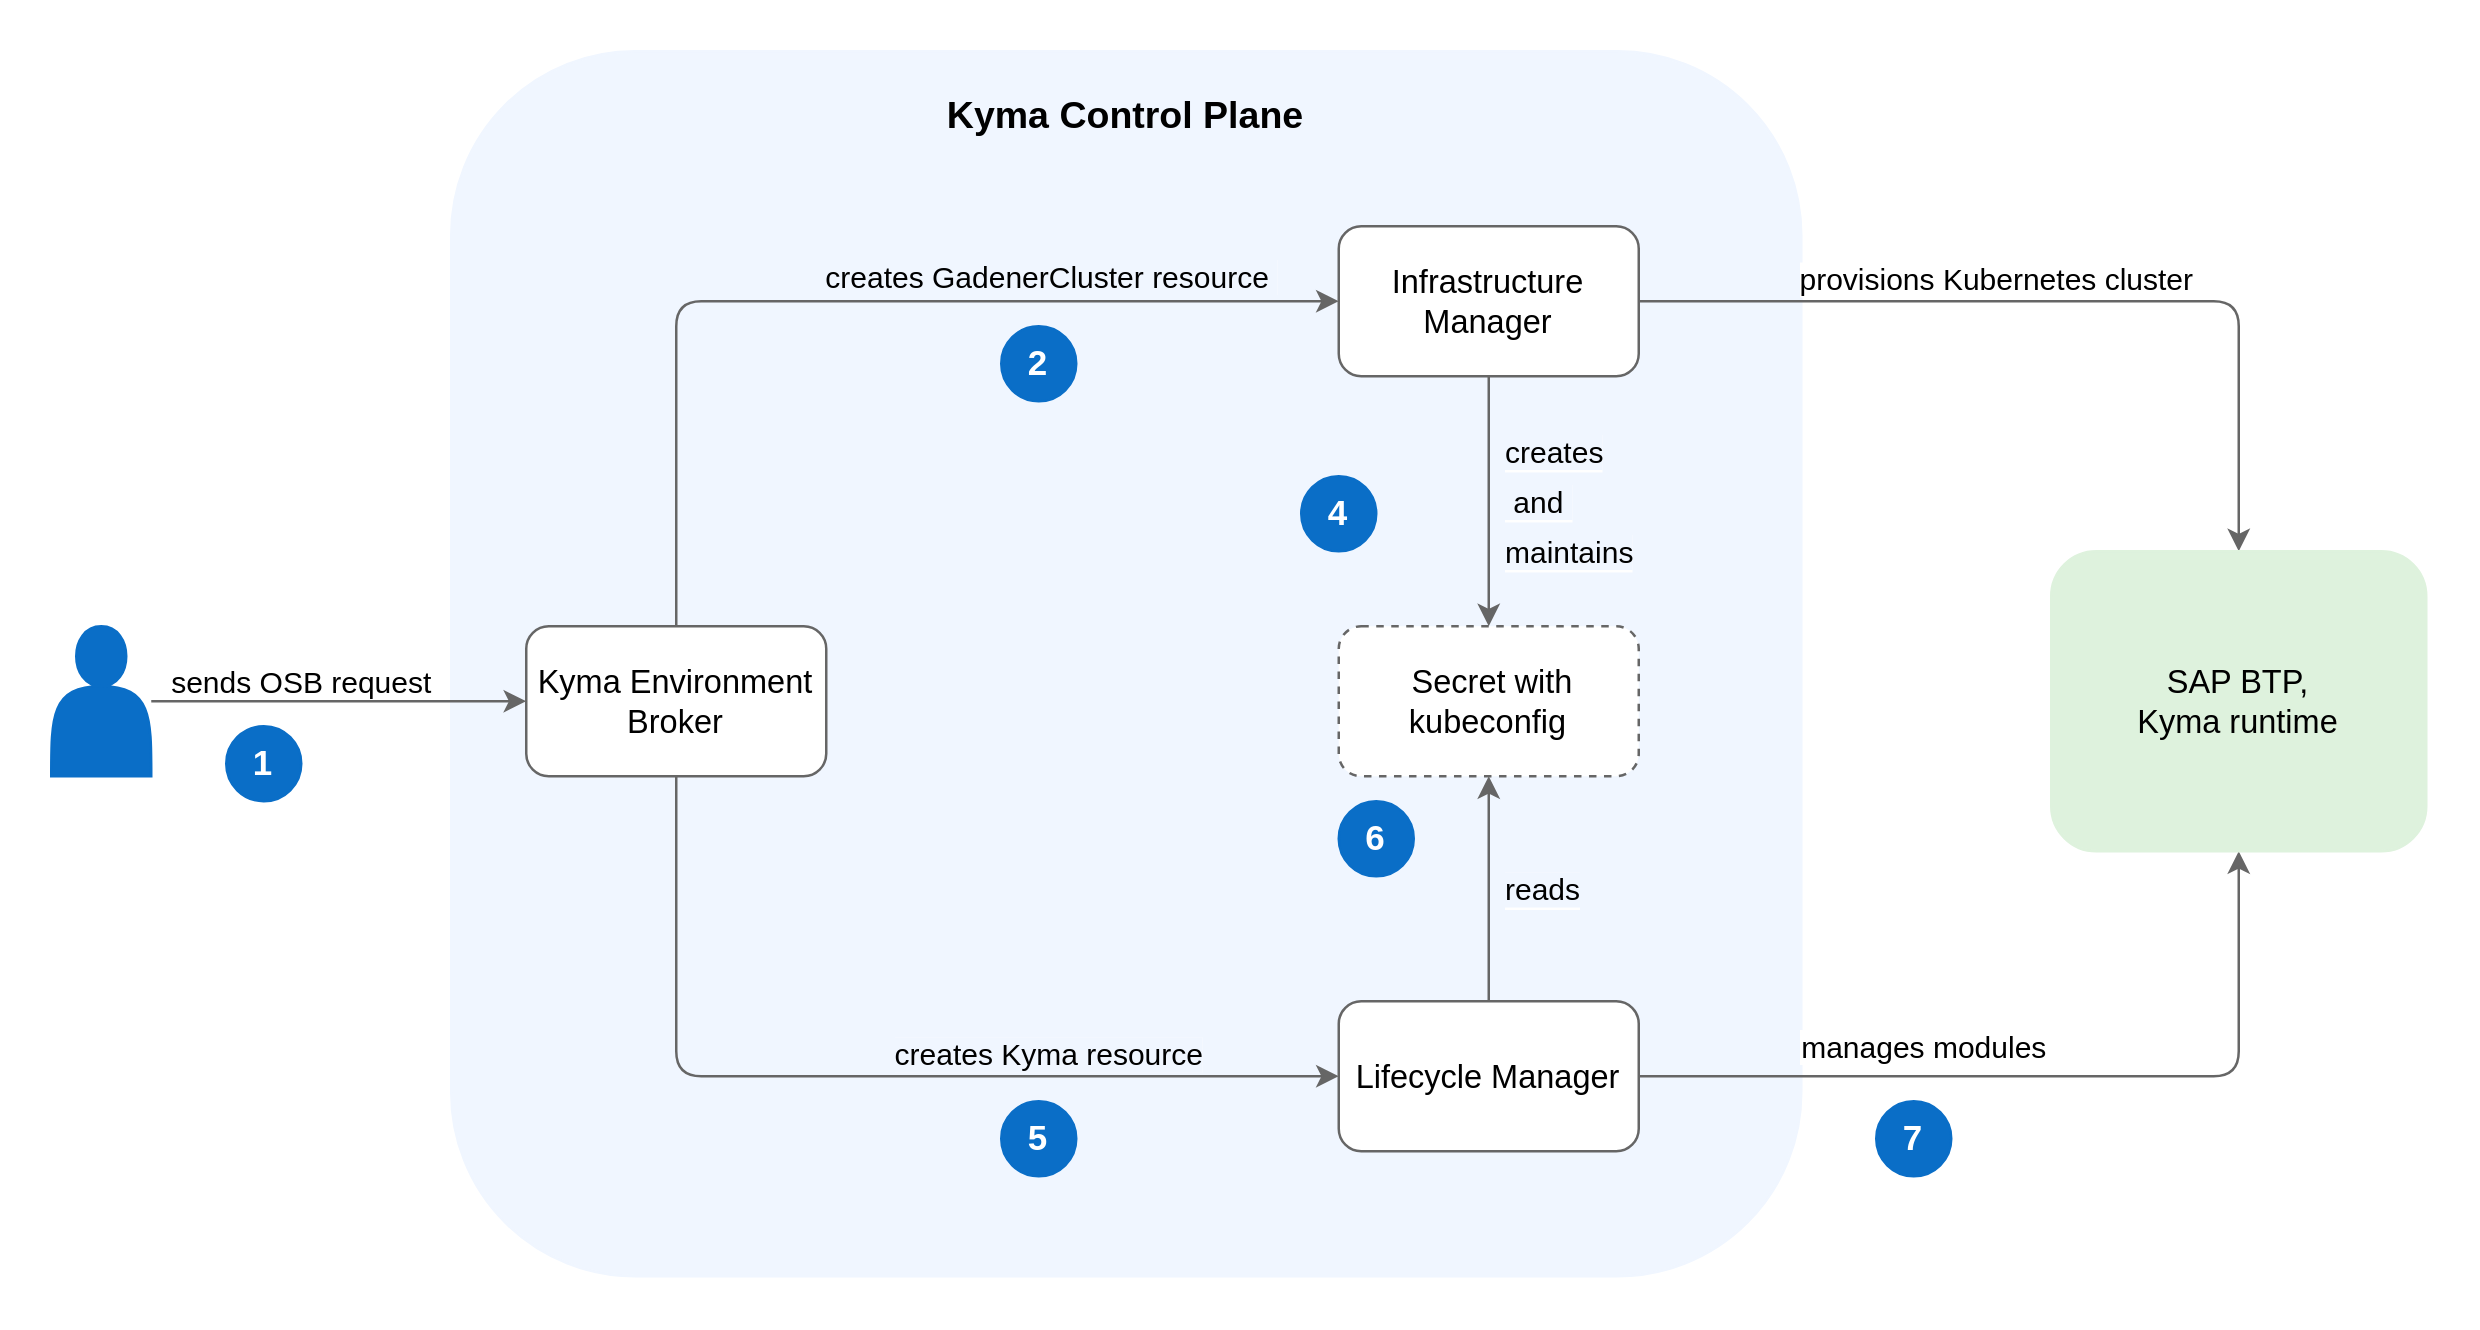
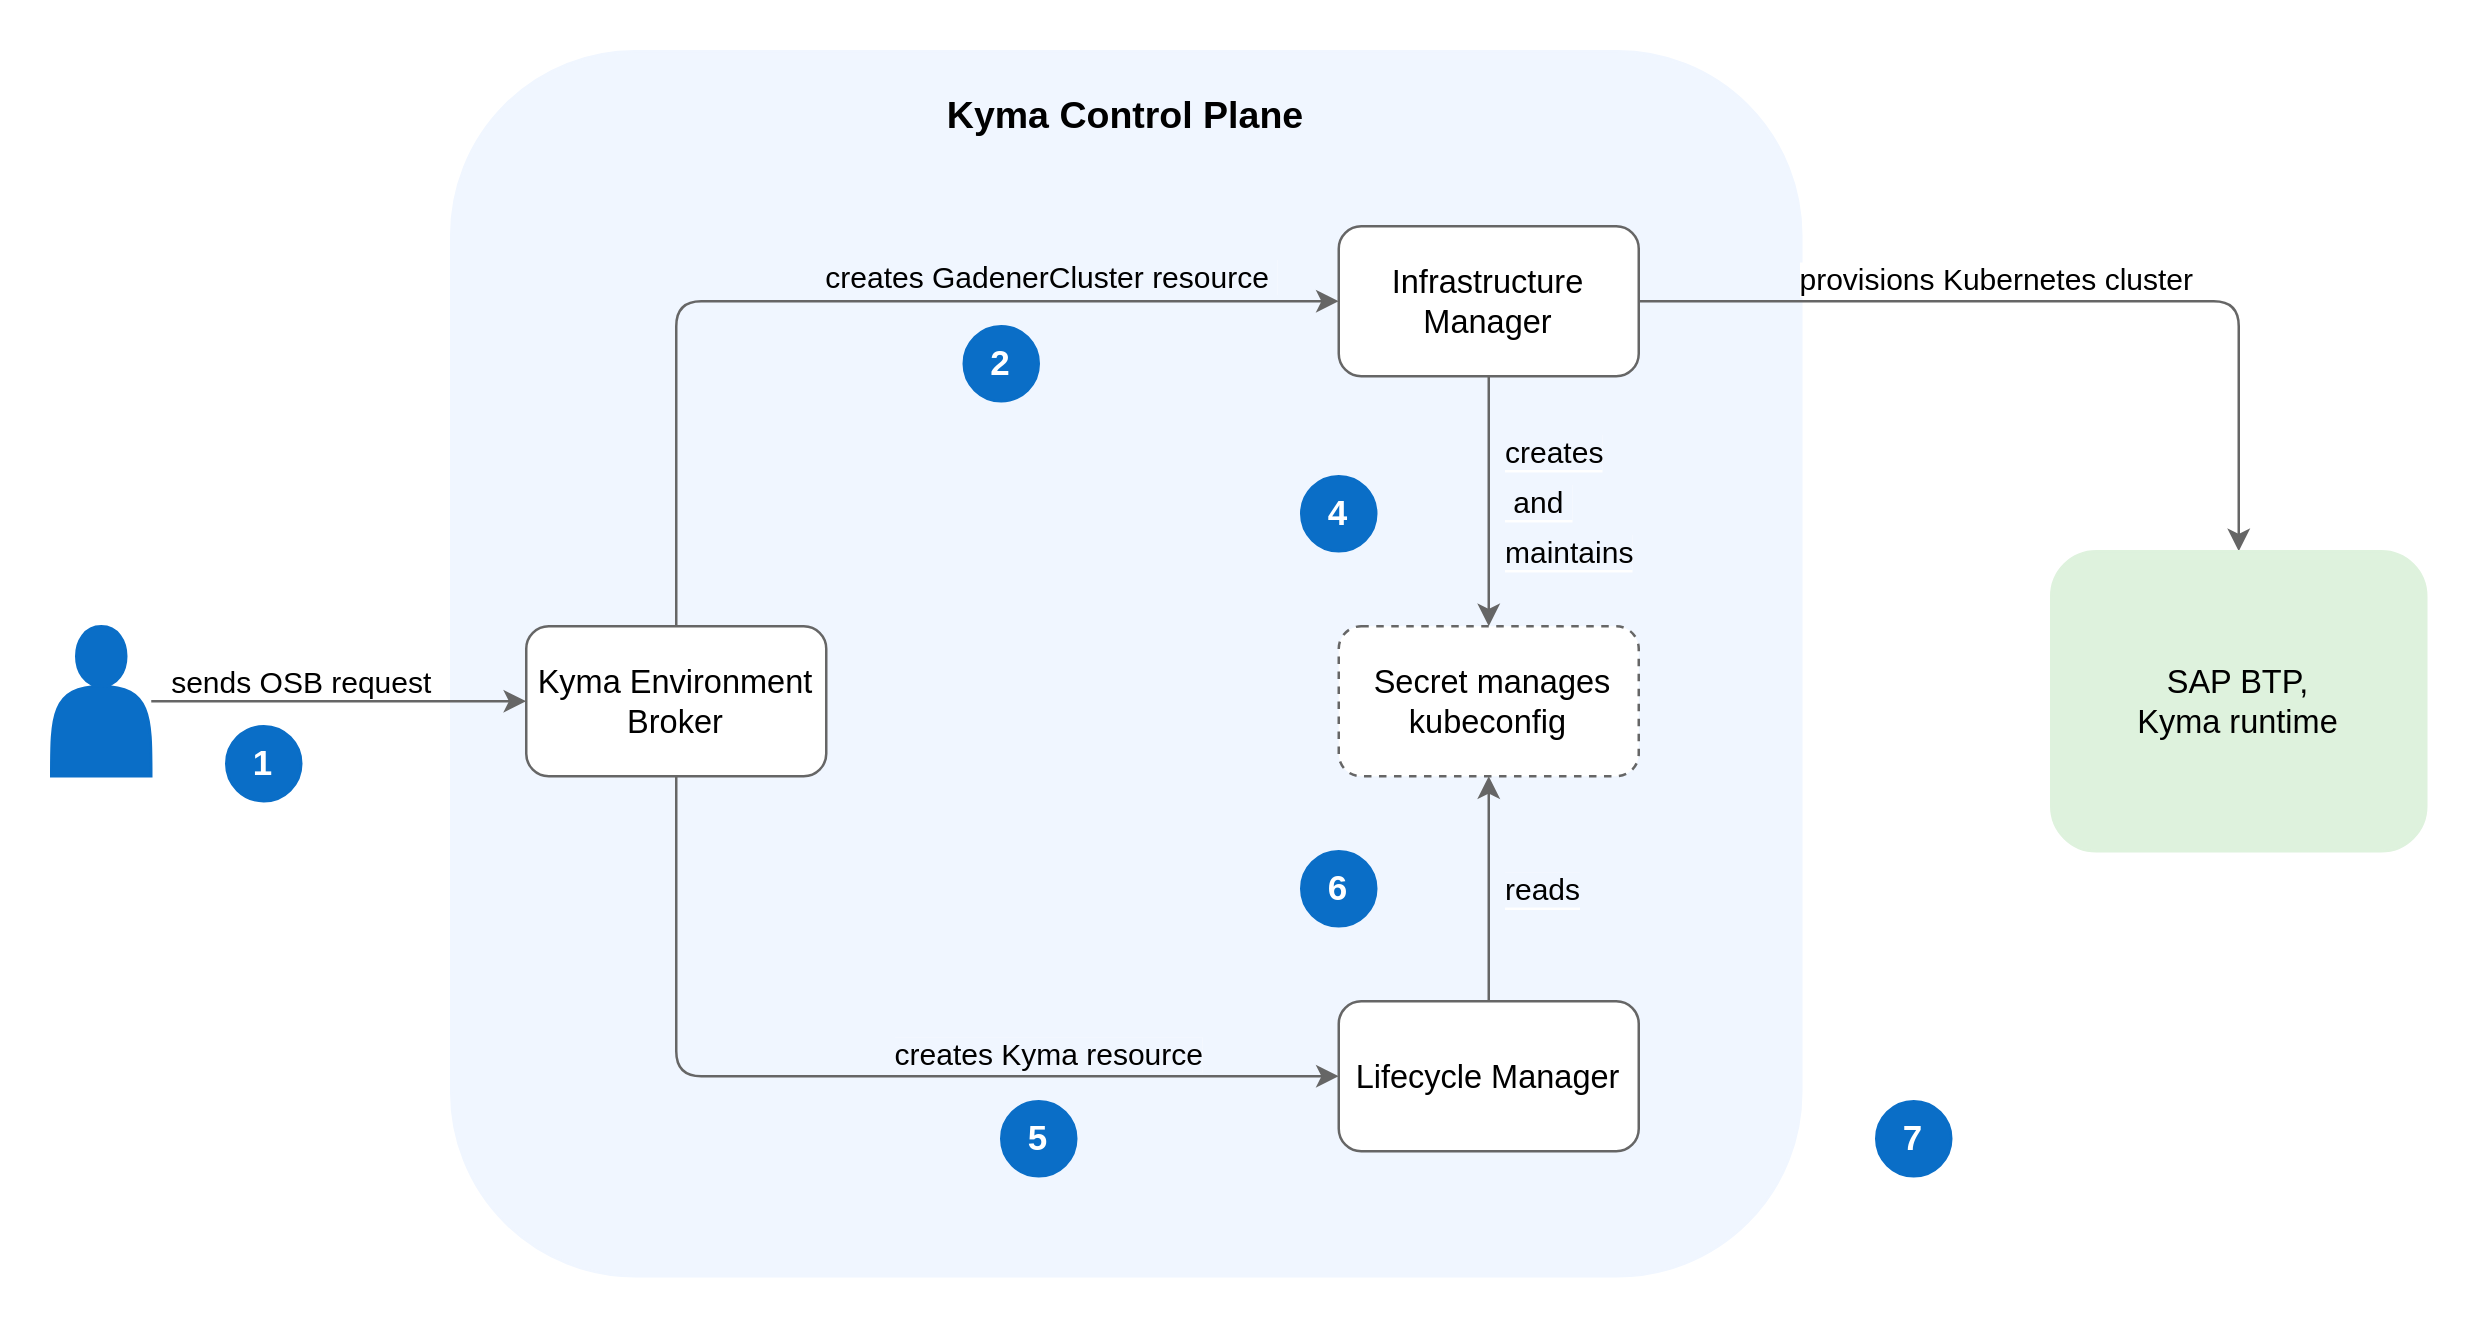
(1039, 364) -> (1001, 364)
(1489, 701) -> (1489, 701)
(1376, 839) -> (1339, 889)
(2035, 1076) -> none
